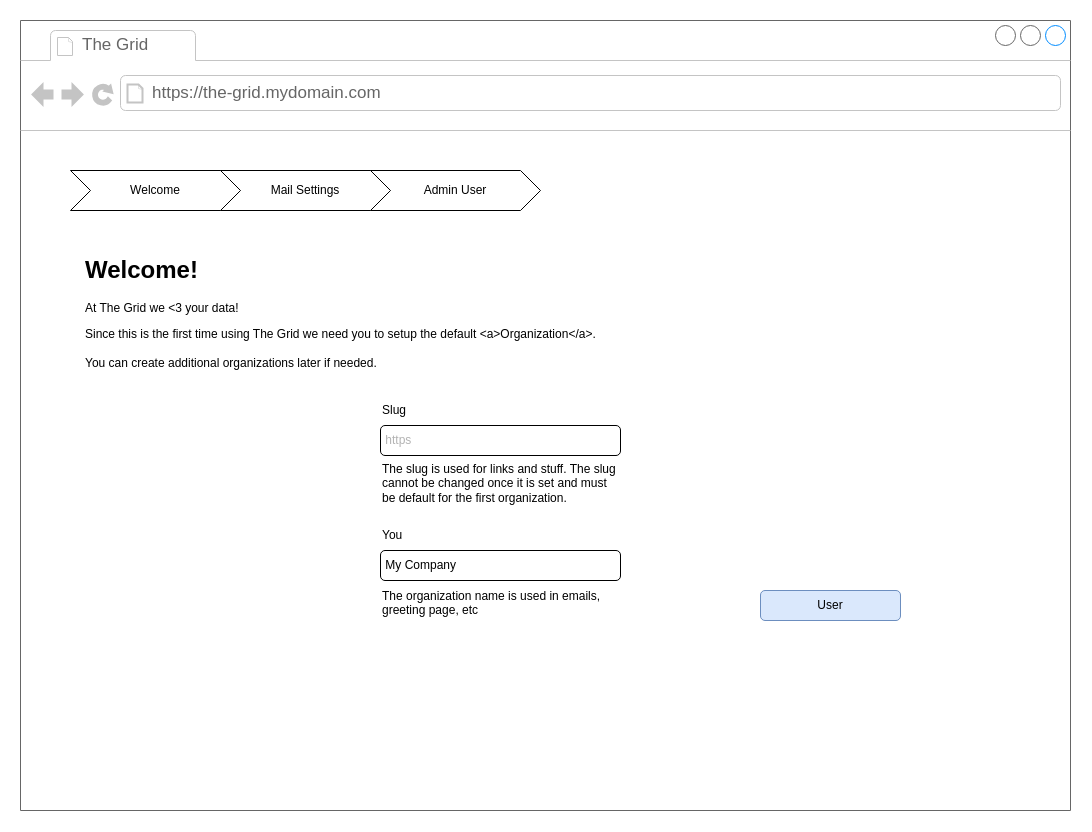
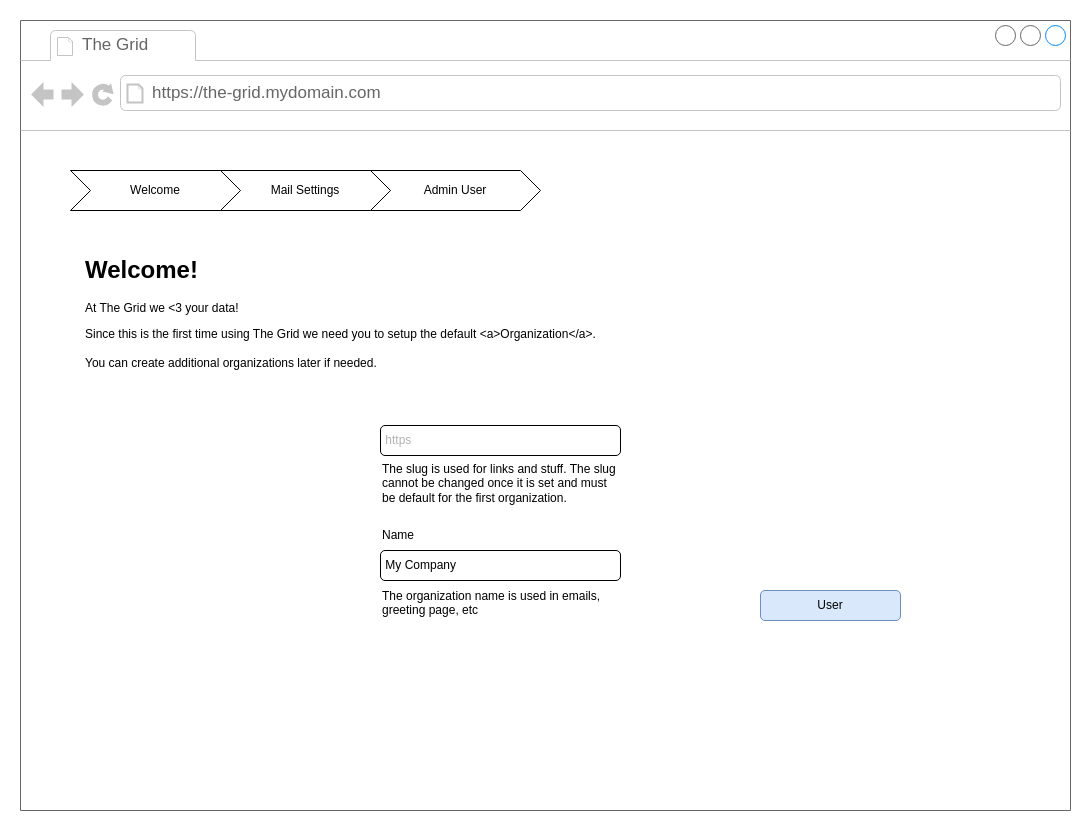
(501, 411) -> none
(393, 536) -> (396, 536)
